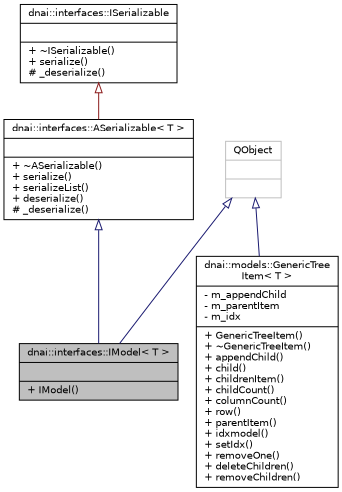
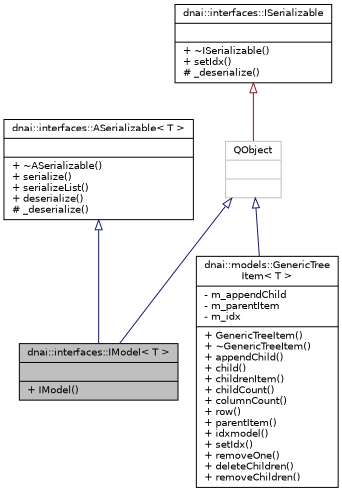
(59, 62) -> (207, 62)
(99, 106) -> (253, 117)
